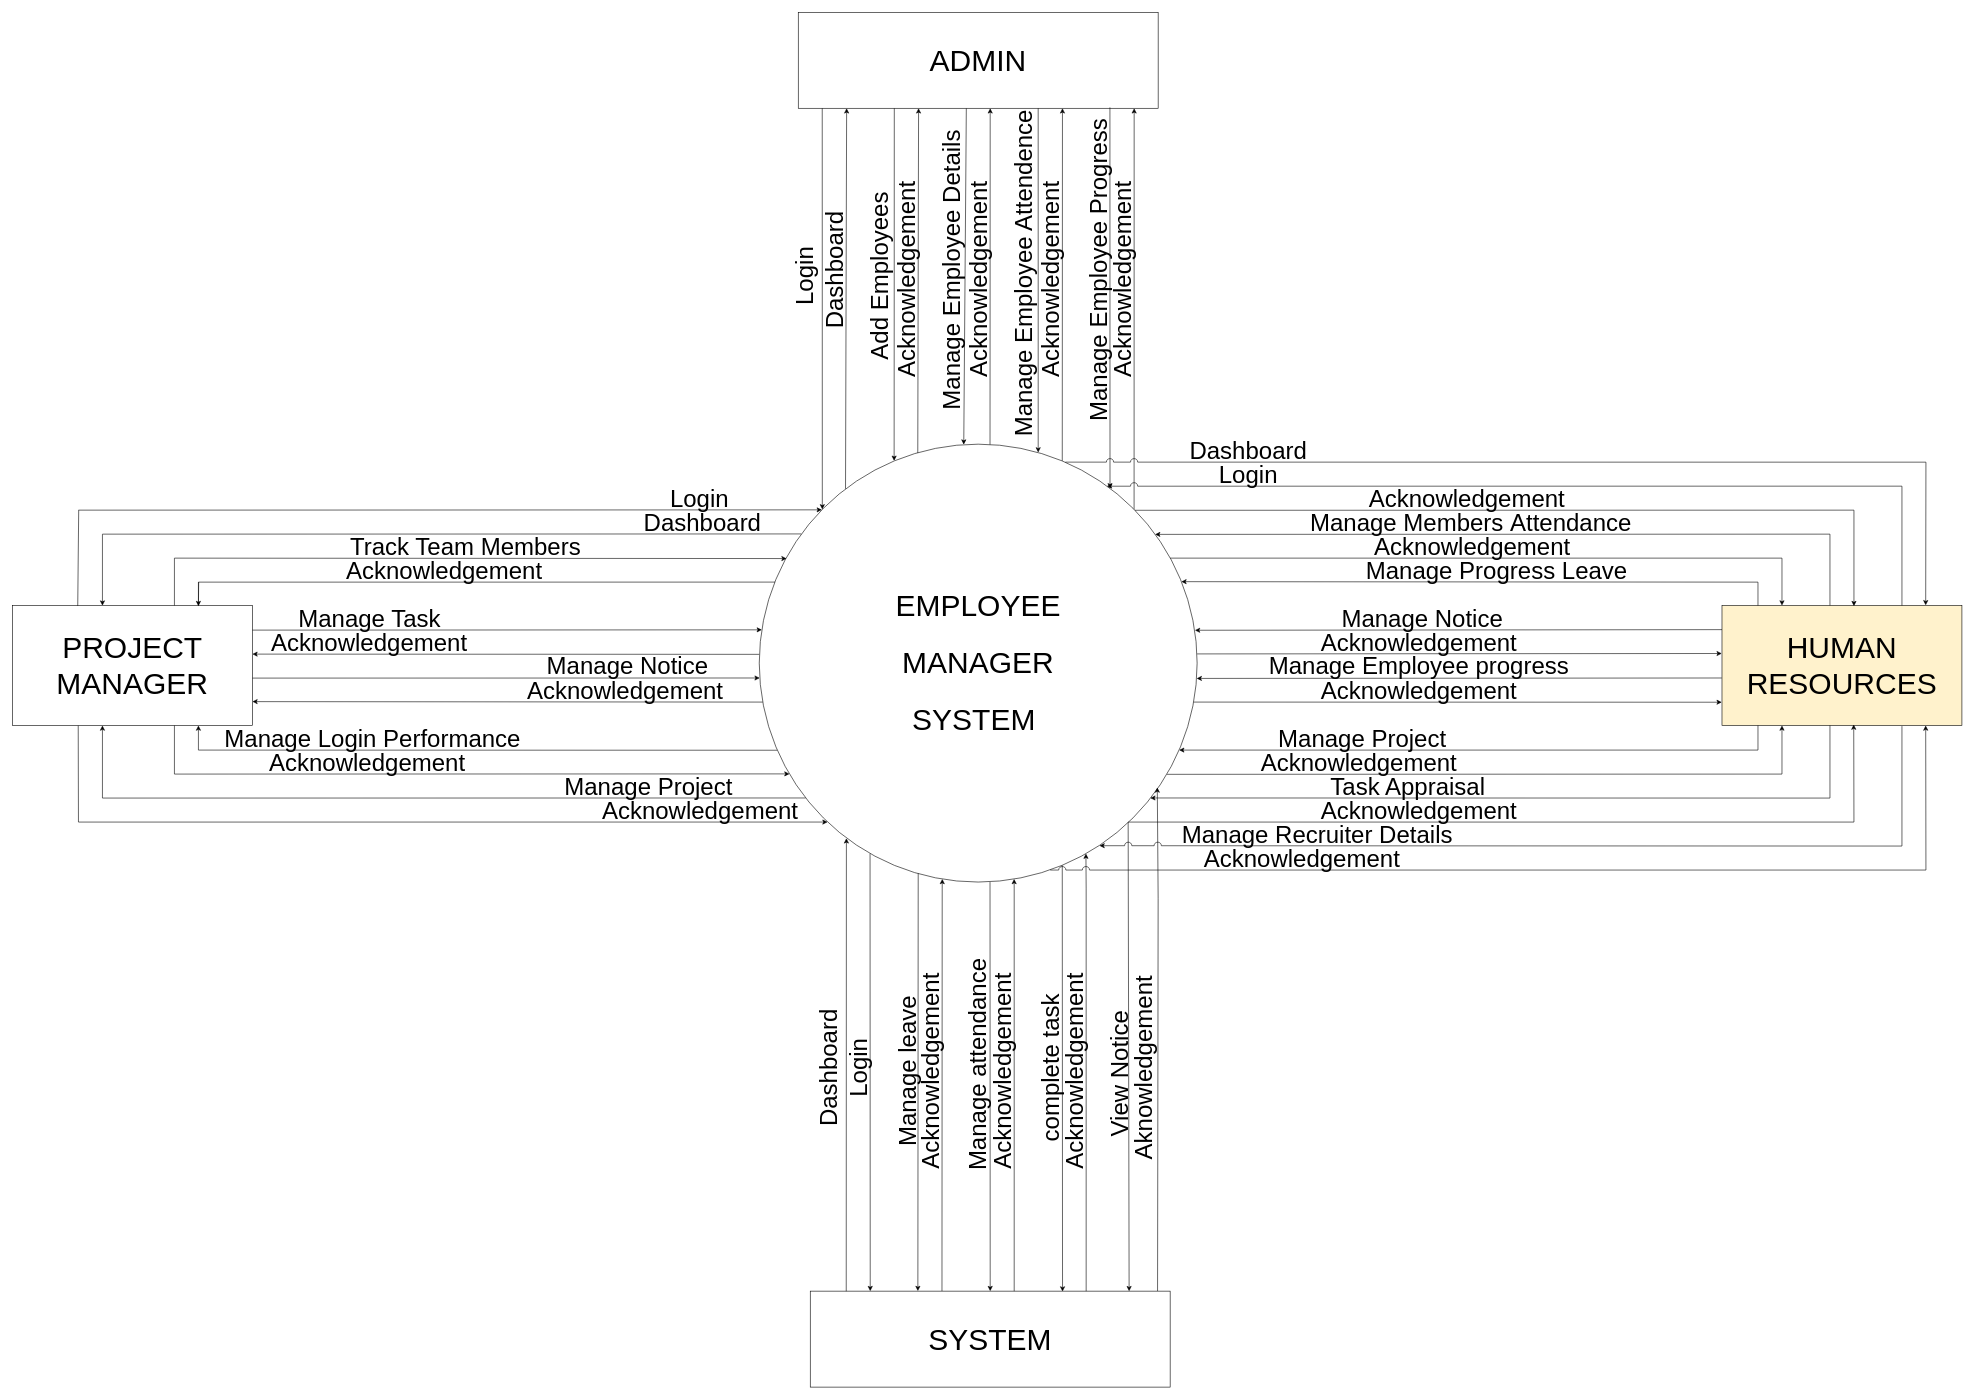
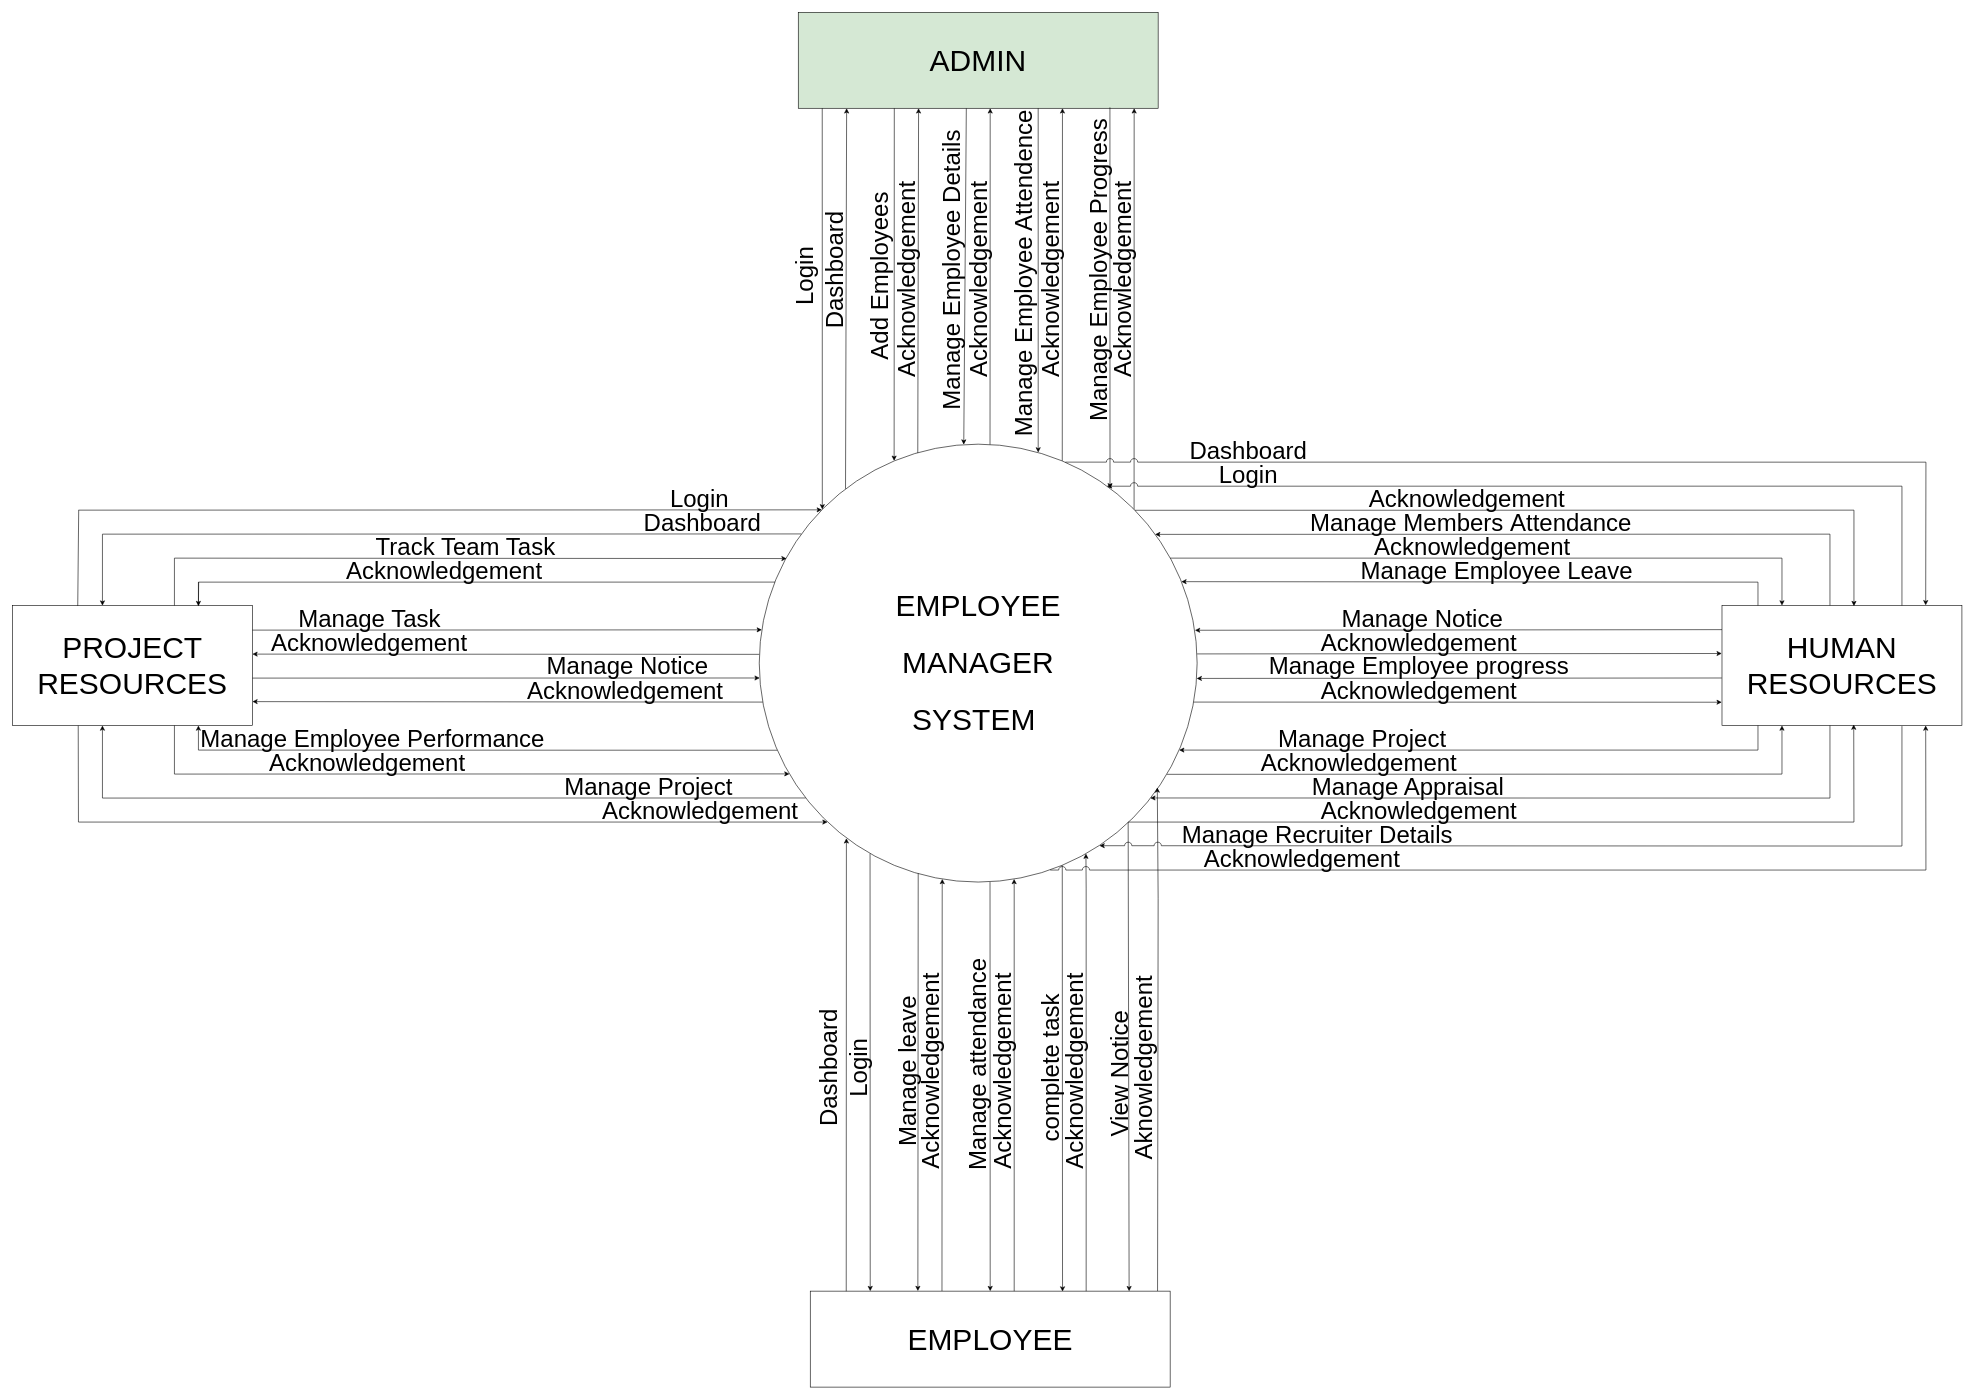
(978, 60) -> (978, 60)
(466, 546) -> (466, 546)
(1497, 570) -> (1497, 570)
(132, 666) -> (132, 666)
(1842, 666) -> (1842, 666)
(373, 738) -> (373, 738)
(1408, 786) -> (1408, 786)
(990, 1340) -> (990, 1340)
